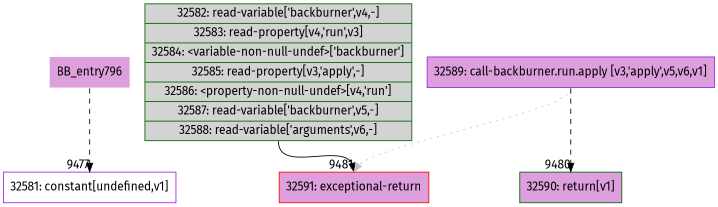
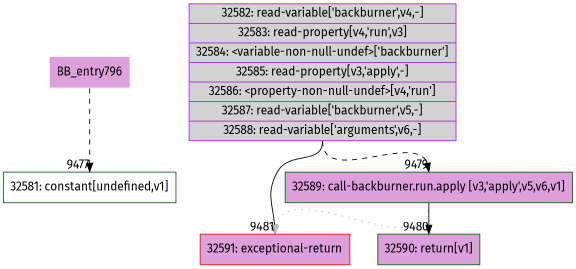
(278, 72) -> (323, 72)
(571, 72) -> (429, 187)
(571, 126) -> (429, 220)
none -> (371, 157)
(90, 187) -> (90, 187)
